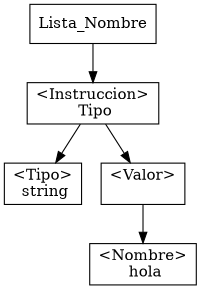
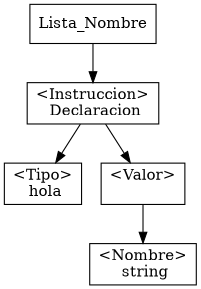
(93, 103) -> (93, 103)
(43, 184) -> (43, 184)
(143, 264) -> (143, 264)
